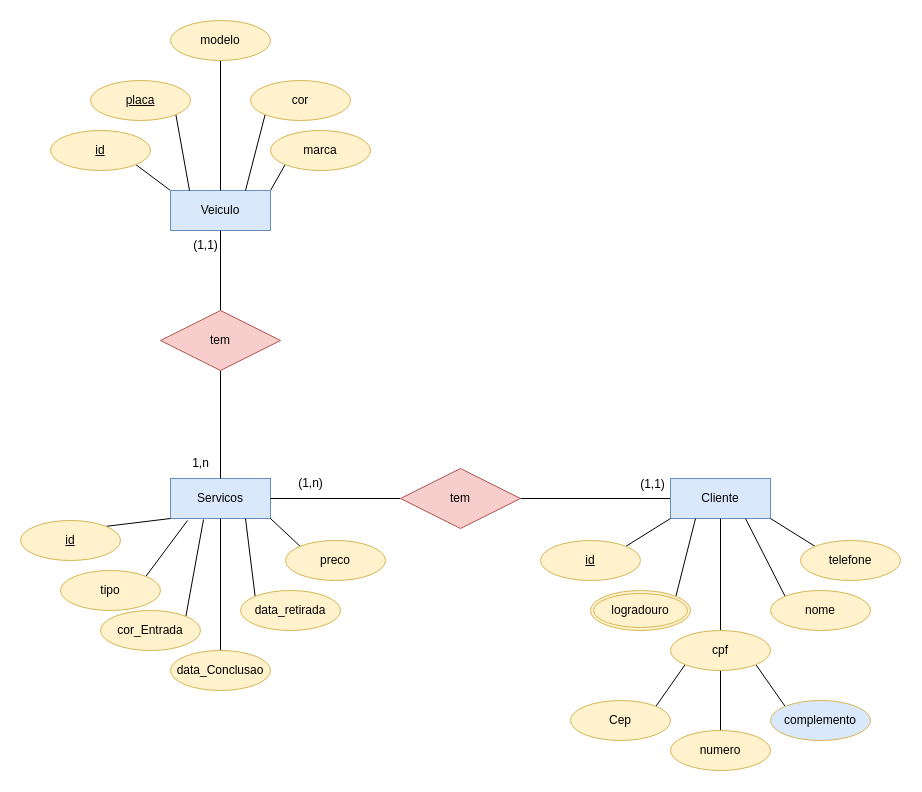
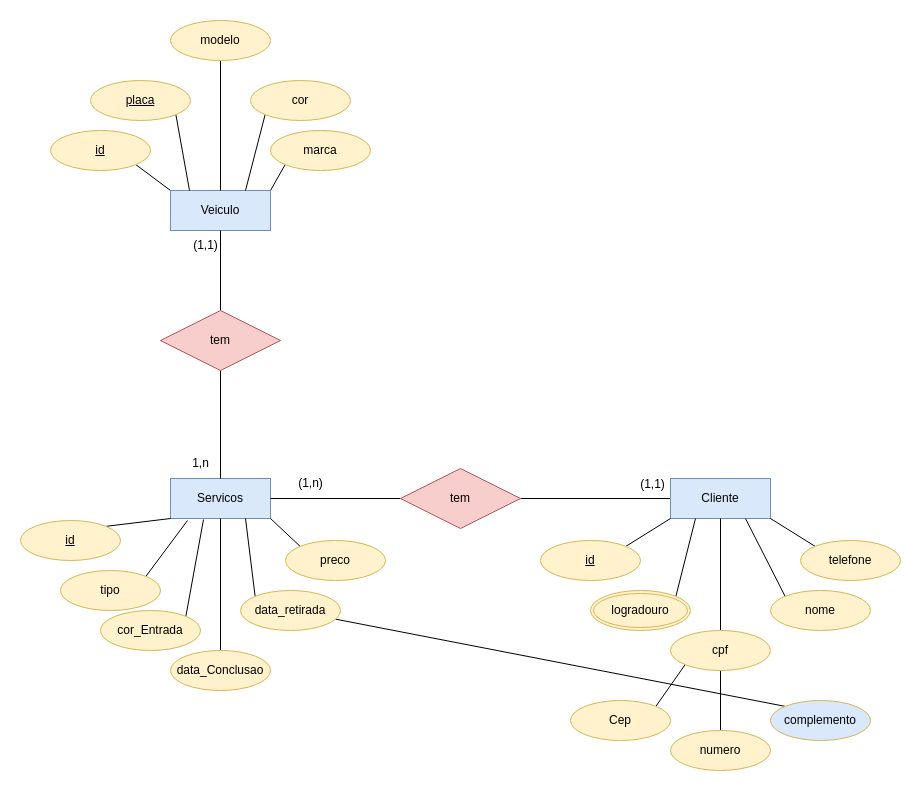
(771, 686) -> (561, 663)
